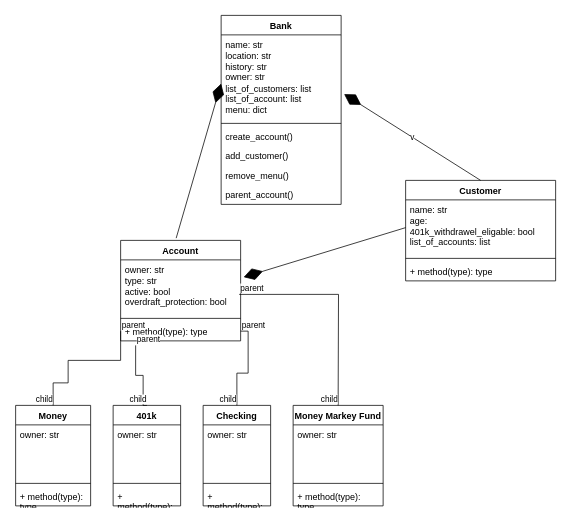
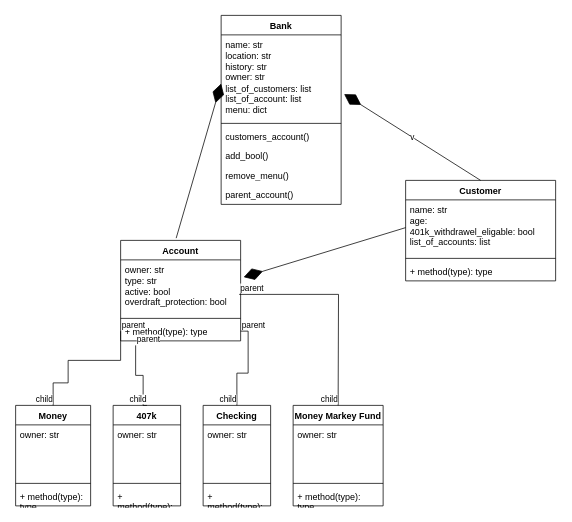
(266, 137) -> (273, 137)
(261, 157) -> (249, 157)
(147, 416) -> (147, 416)
